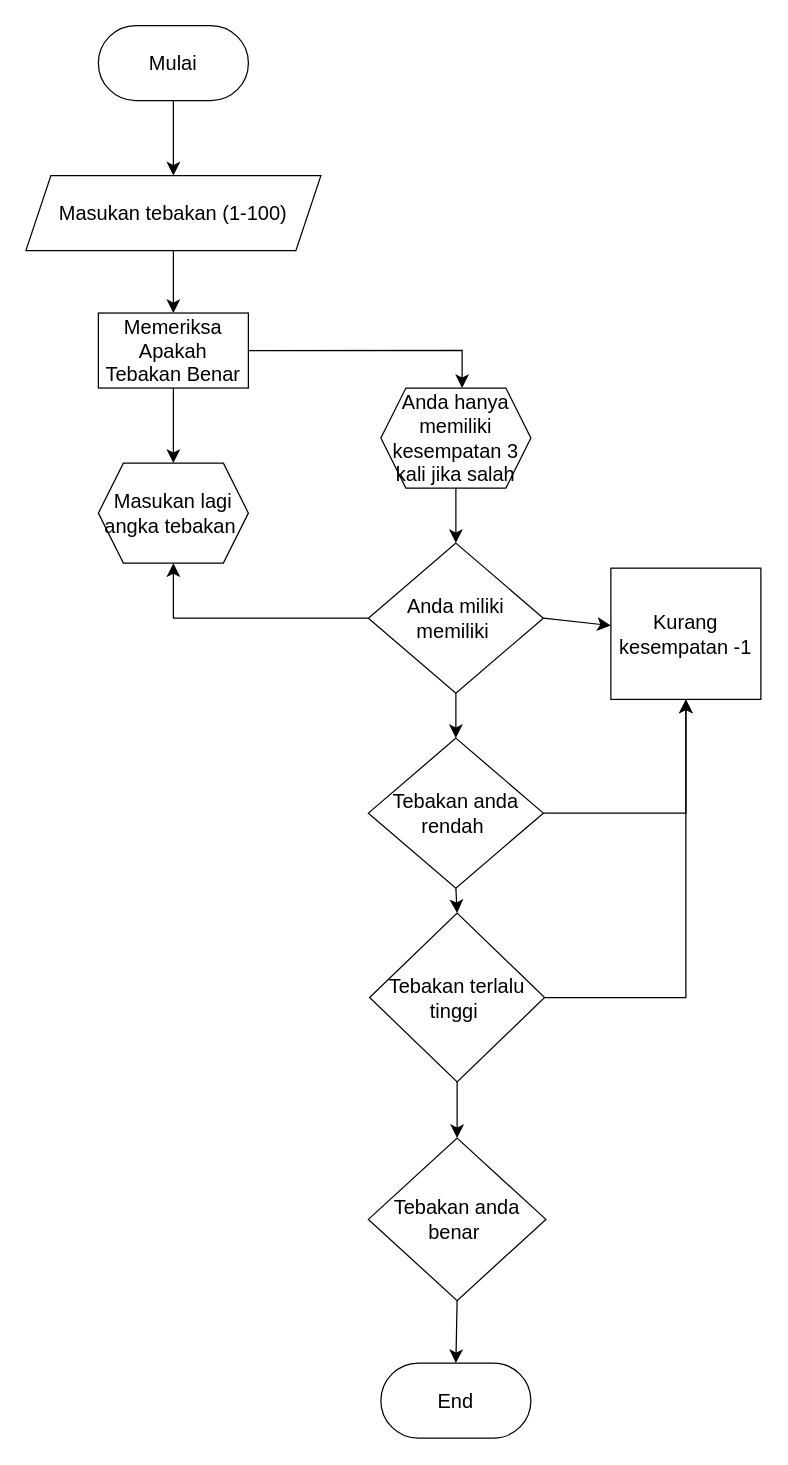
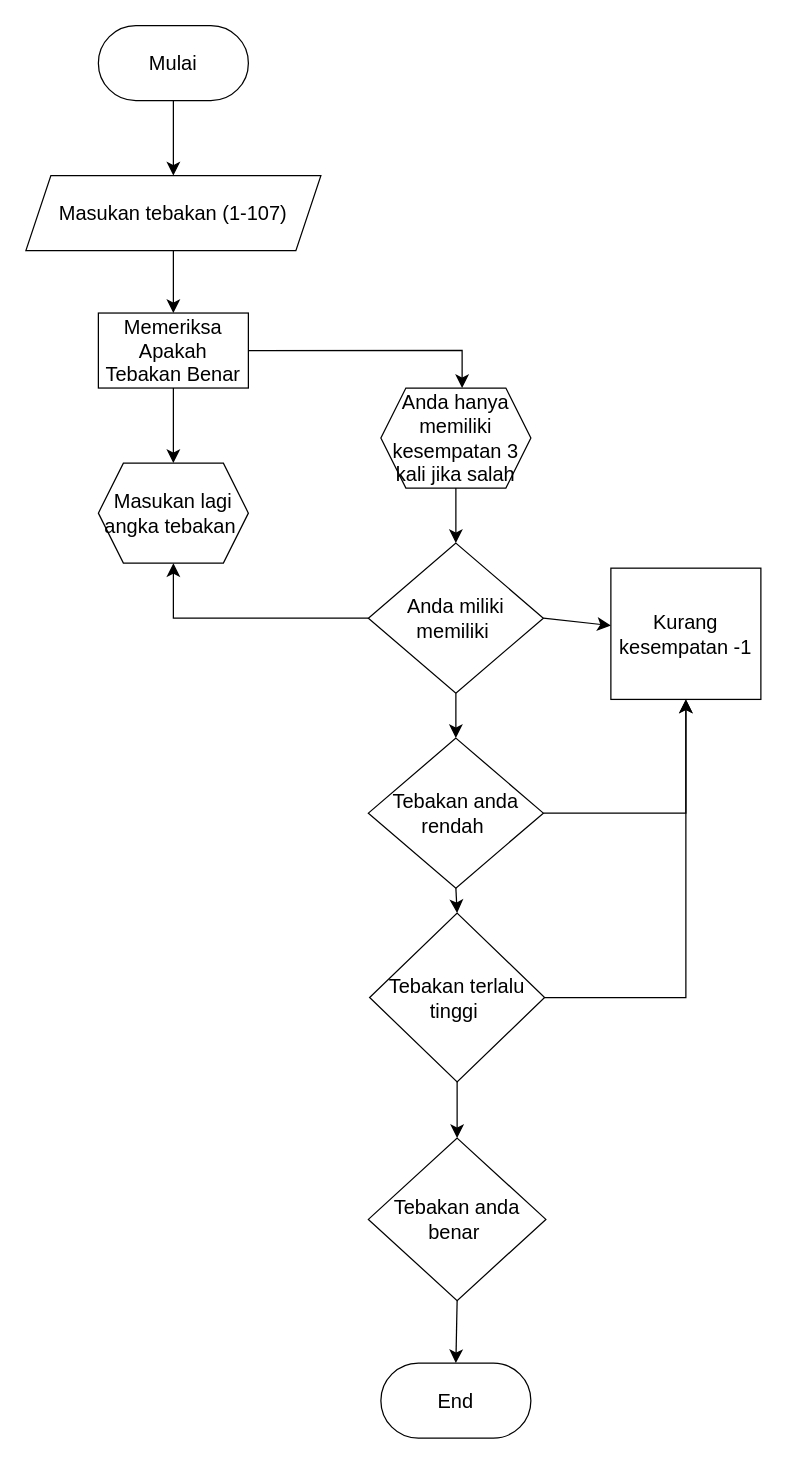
(173, 213) -> (173, 213)
